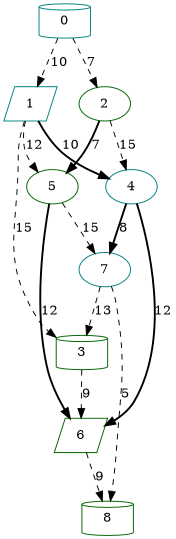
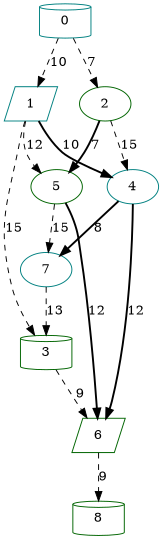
(121, 388) -> none
